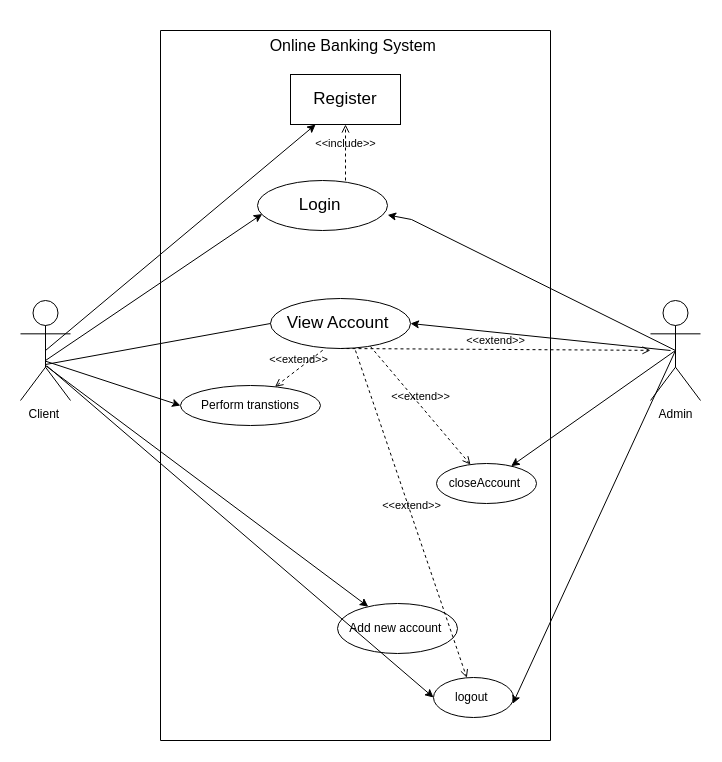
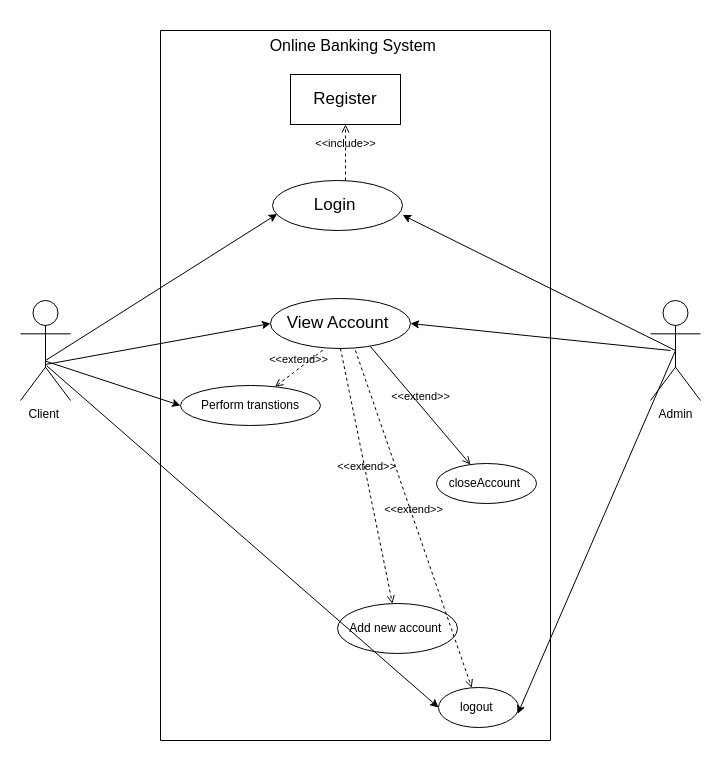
(323, 206) -> (338, 206)
(179, 239) -> none
(266, 324) -> (262, 325)
(500, 349) -> (366, 475)
(419, 404) -> (419, 404)
(594, 408) -> none
(217, 494) -> none
(474, 698) -> (479, 708)
